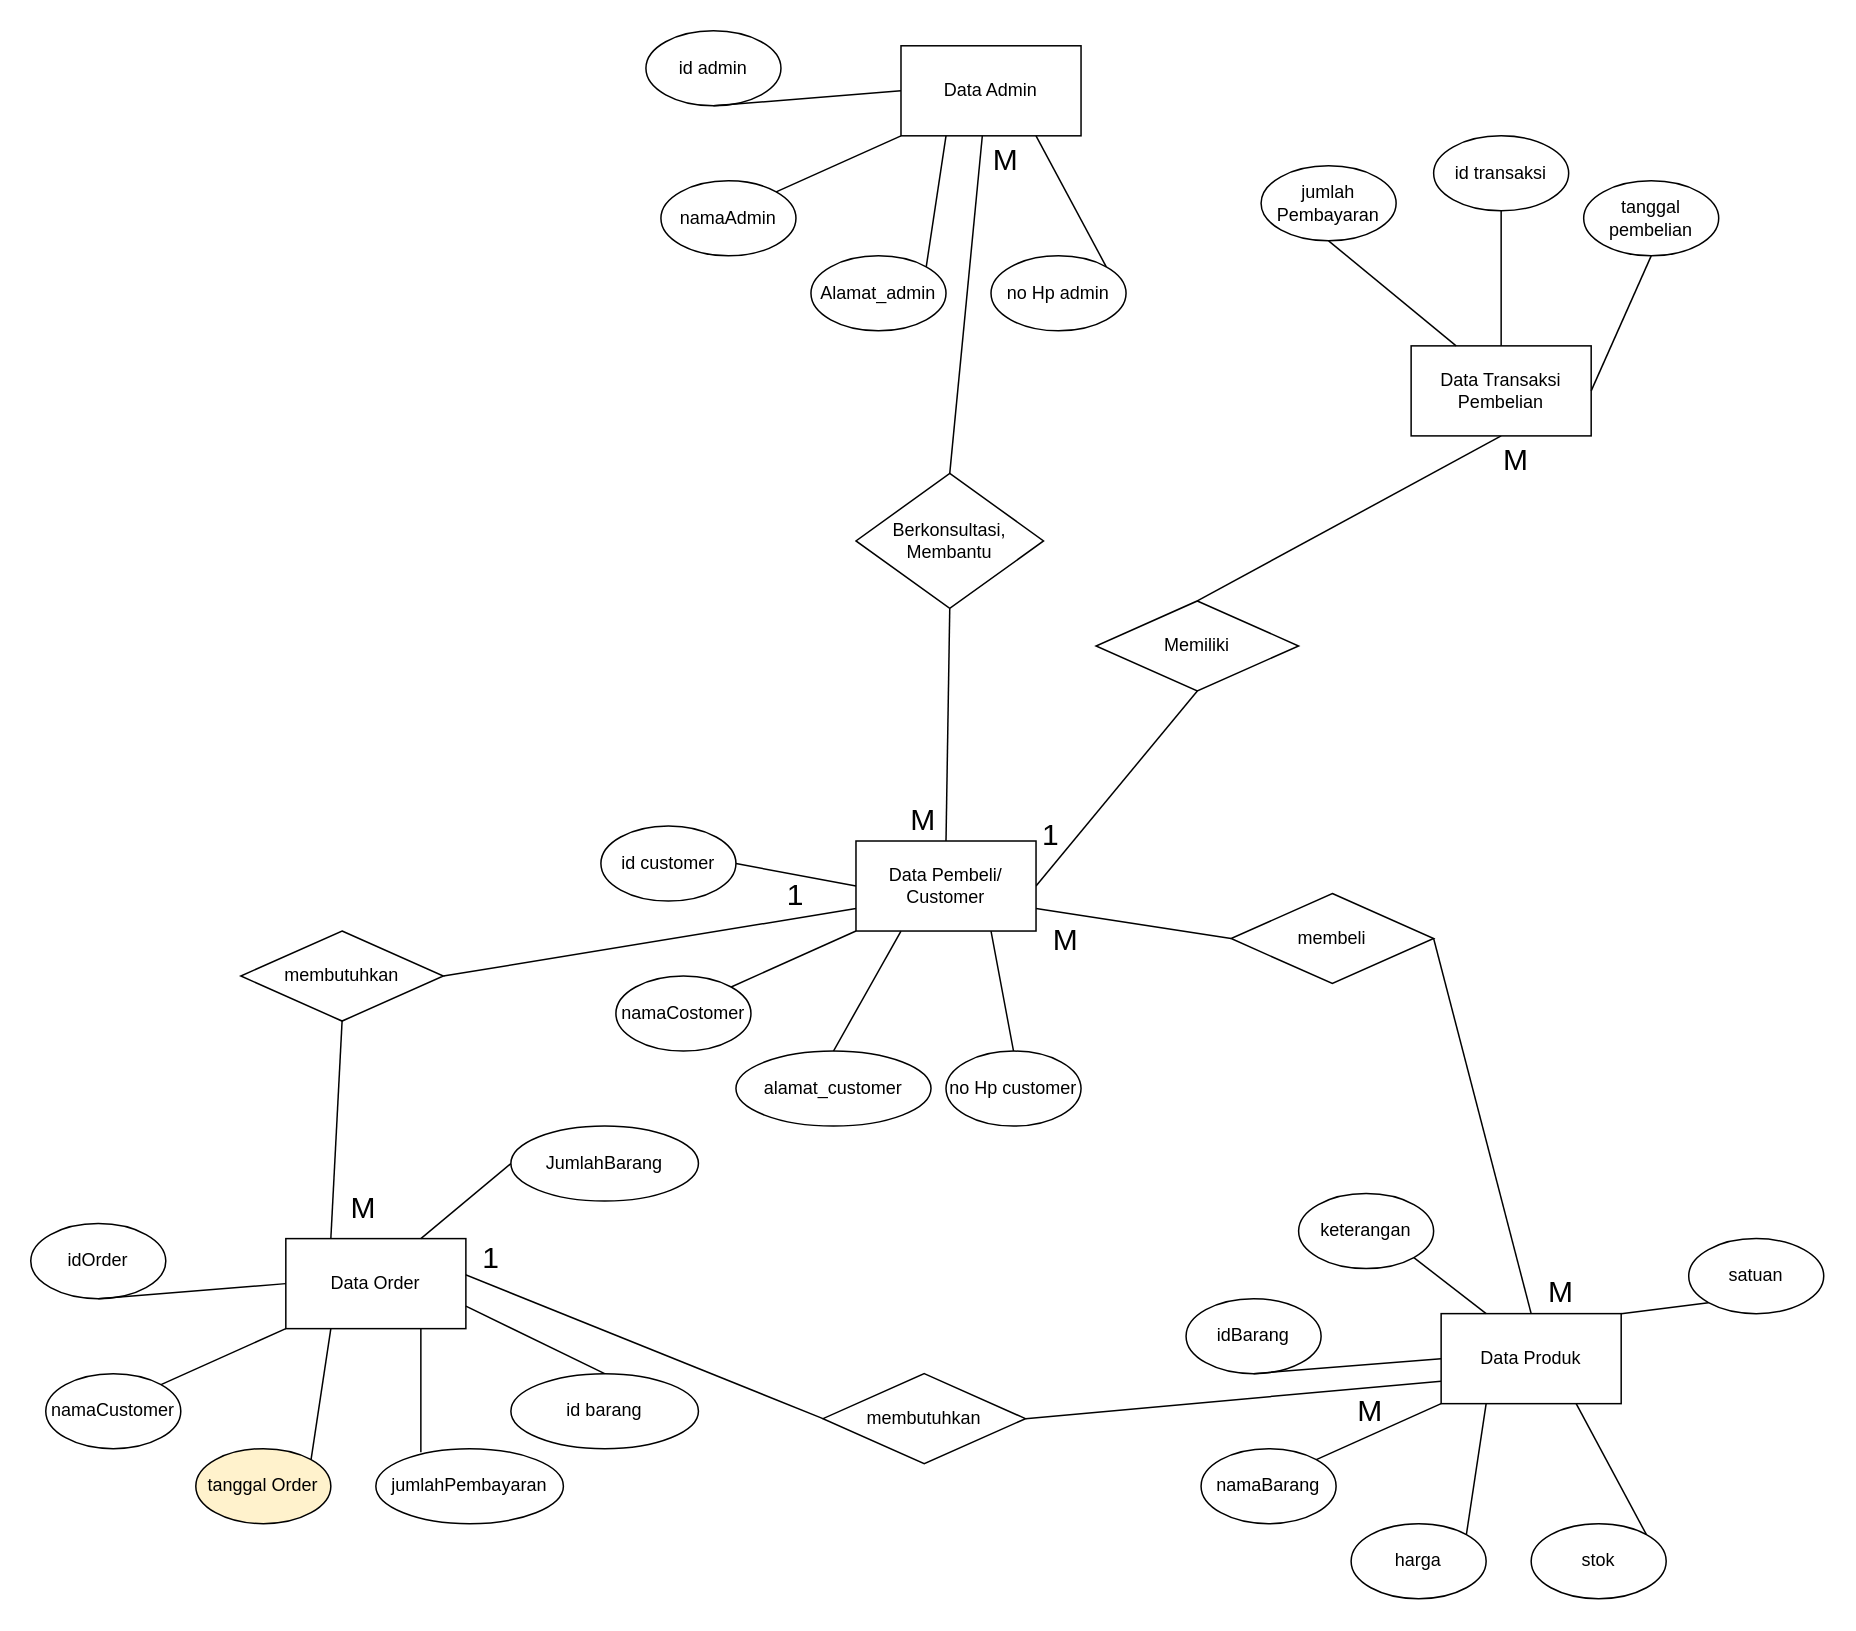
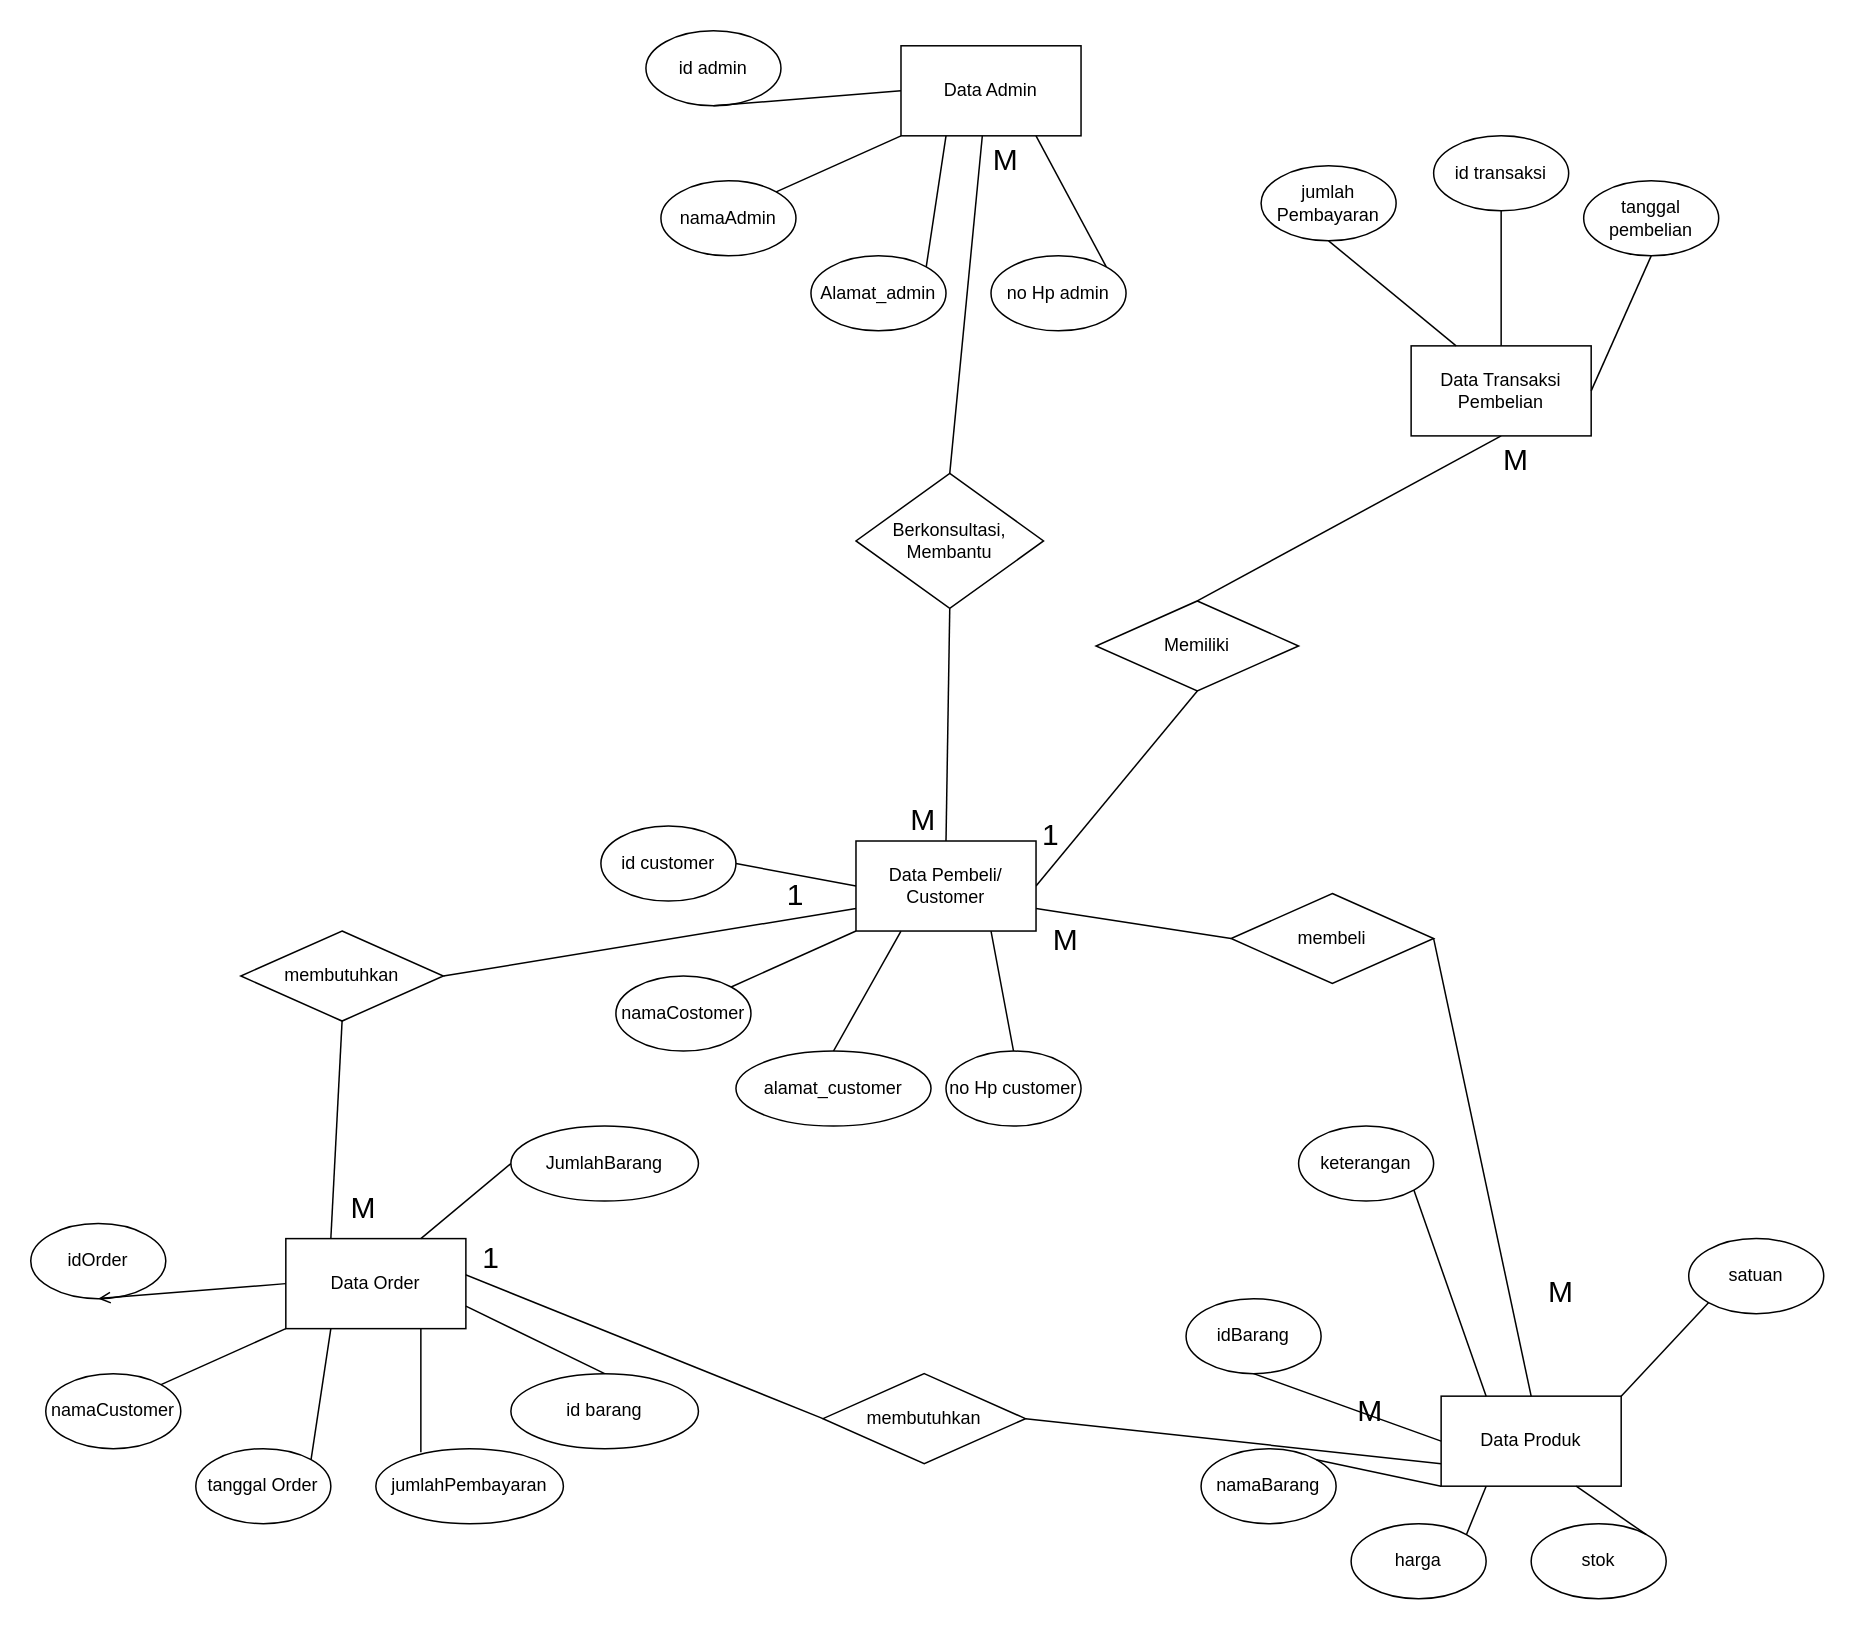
(1366, 1231) -> (1366, 1163)
(103, 1298) -> (105, 1298)
(1531, 1358) -> (1531, 1441)
(263, 1486) -> (263, 1486)
